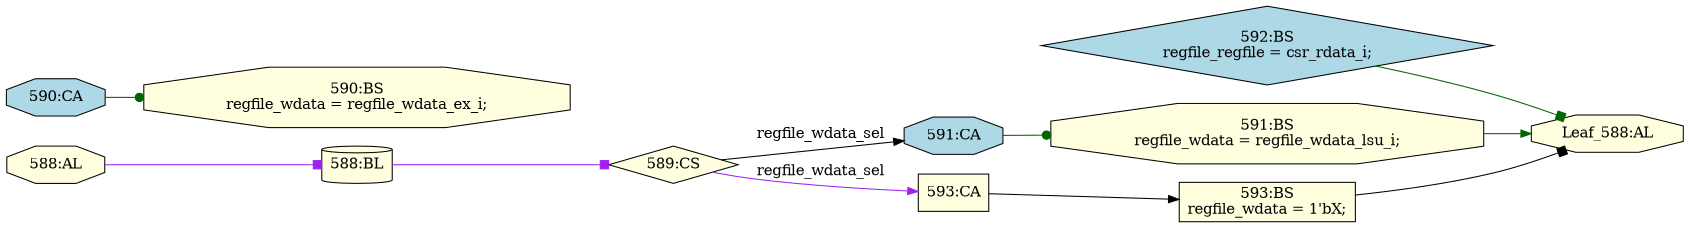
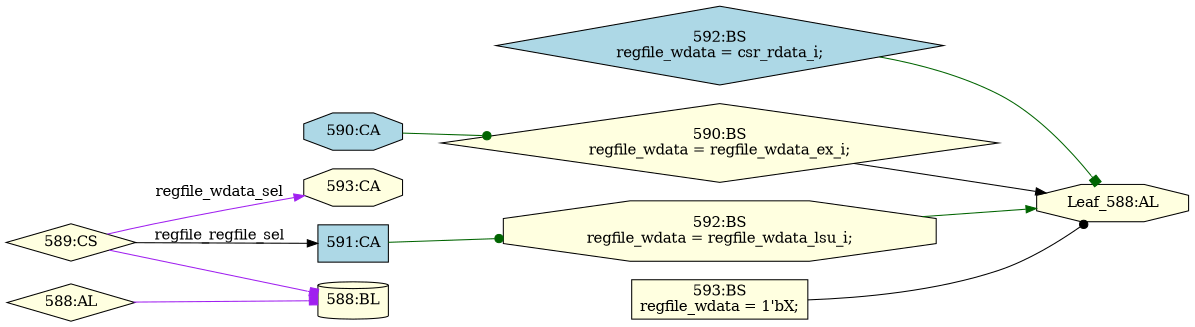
(1267, 46) -> (720, 46)
(357, 97) -> (720, 143)
(821, 134) -> (220, 236)
(1267, 134) -> (720, 231)
(954, 136) -> (353, 243)
(56, 165) -> (71, 303)
(495, 165) -> (208, 271)
none -> (945, 177)
(1457, 181) -> (950, 284)
(954, 193) -> (353, 188)
(1079, 196) -> none
